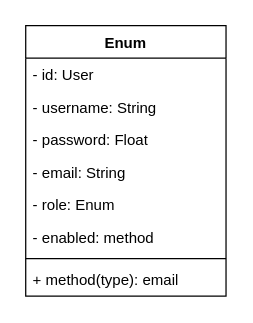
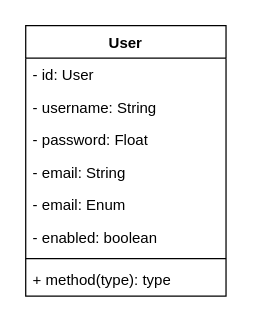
(126, 43) -> (126, 43)
(76, 206) -> (78, 206)
(97, 238) -> (99, 238)
(112, 281) -> (111, 281)
